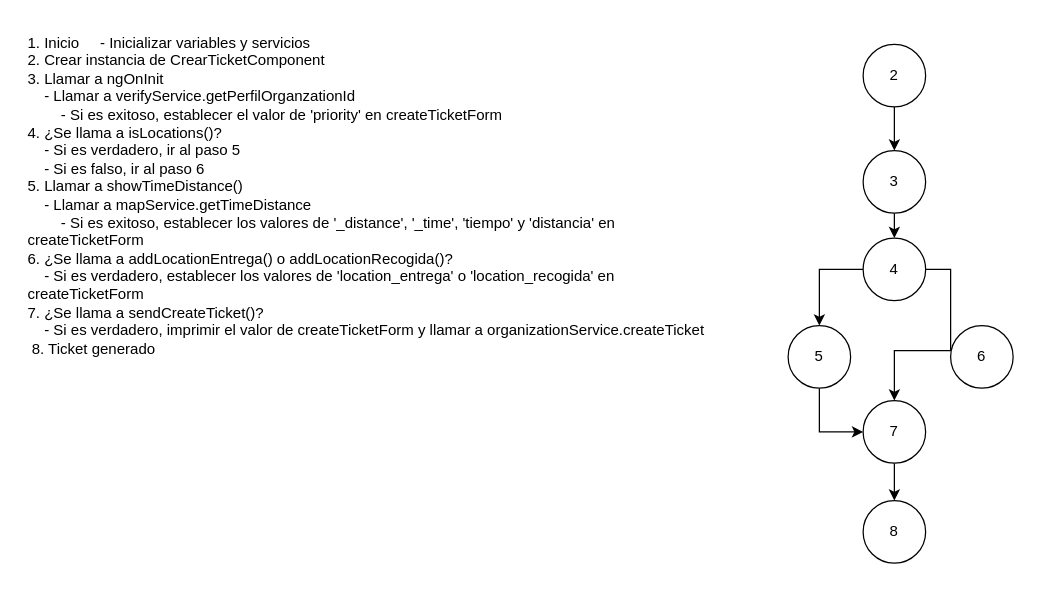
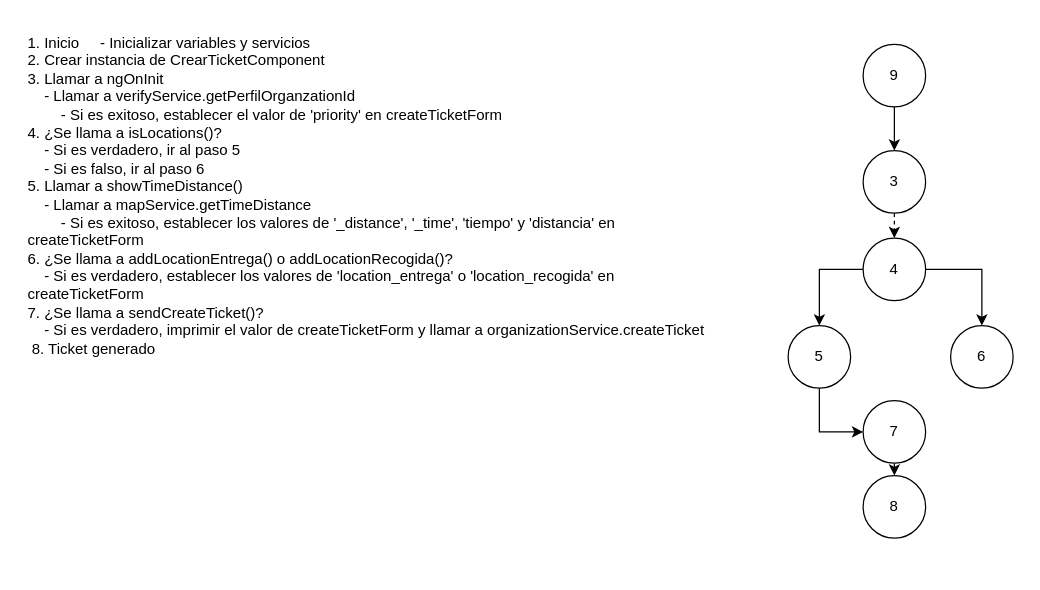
(894, 76) -> (894, 76)
(894, 222) -> (894, 222)
(944, 351) -> (982, 276)
(894, 532) -> (894, 507)
